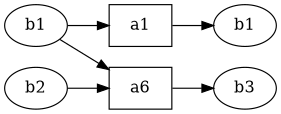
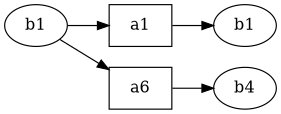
(36, 88) -> none
(245, 88) -> (245, 88)
